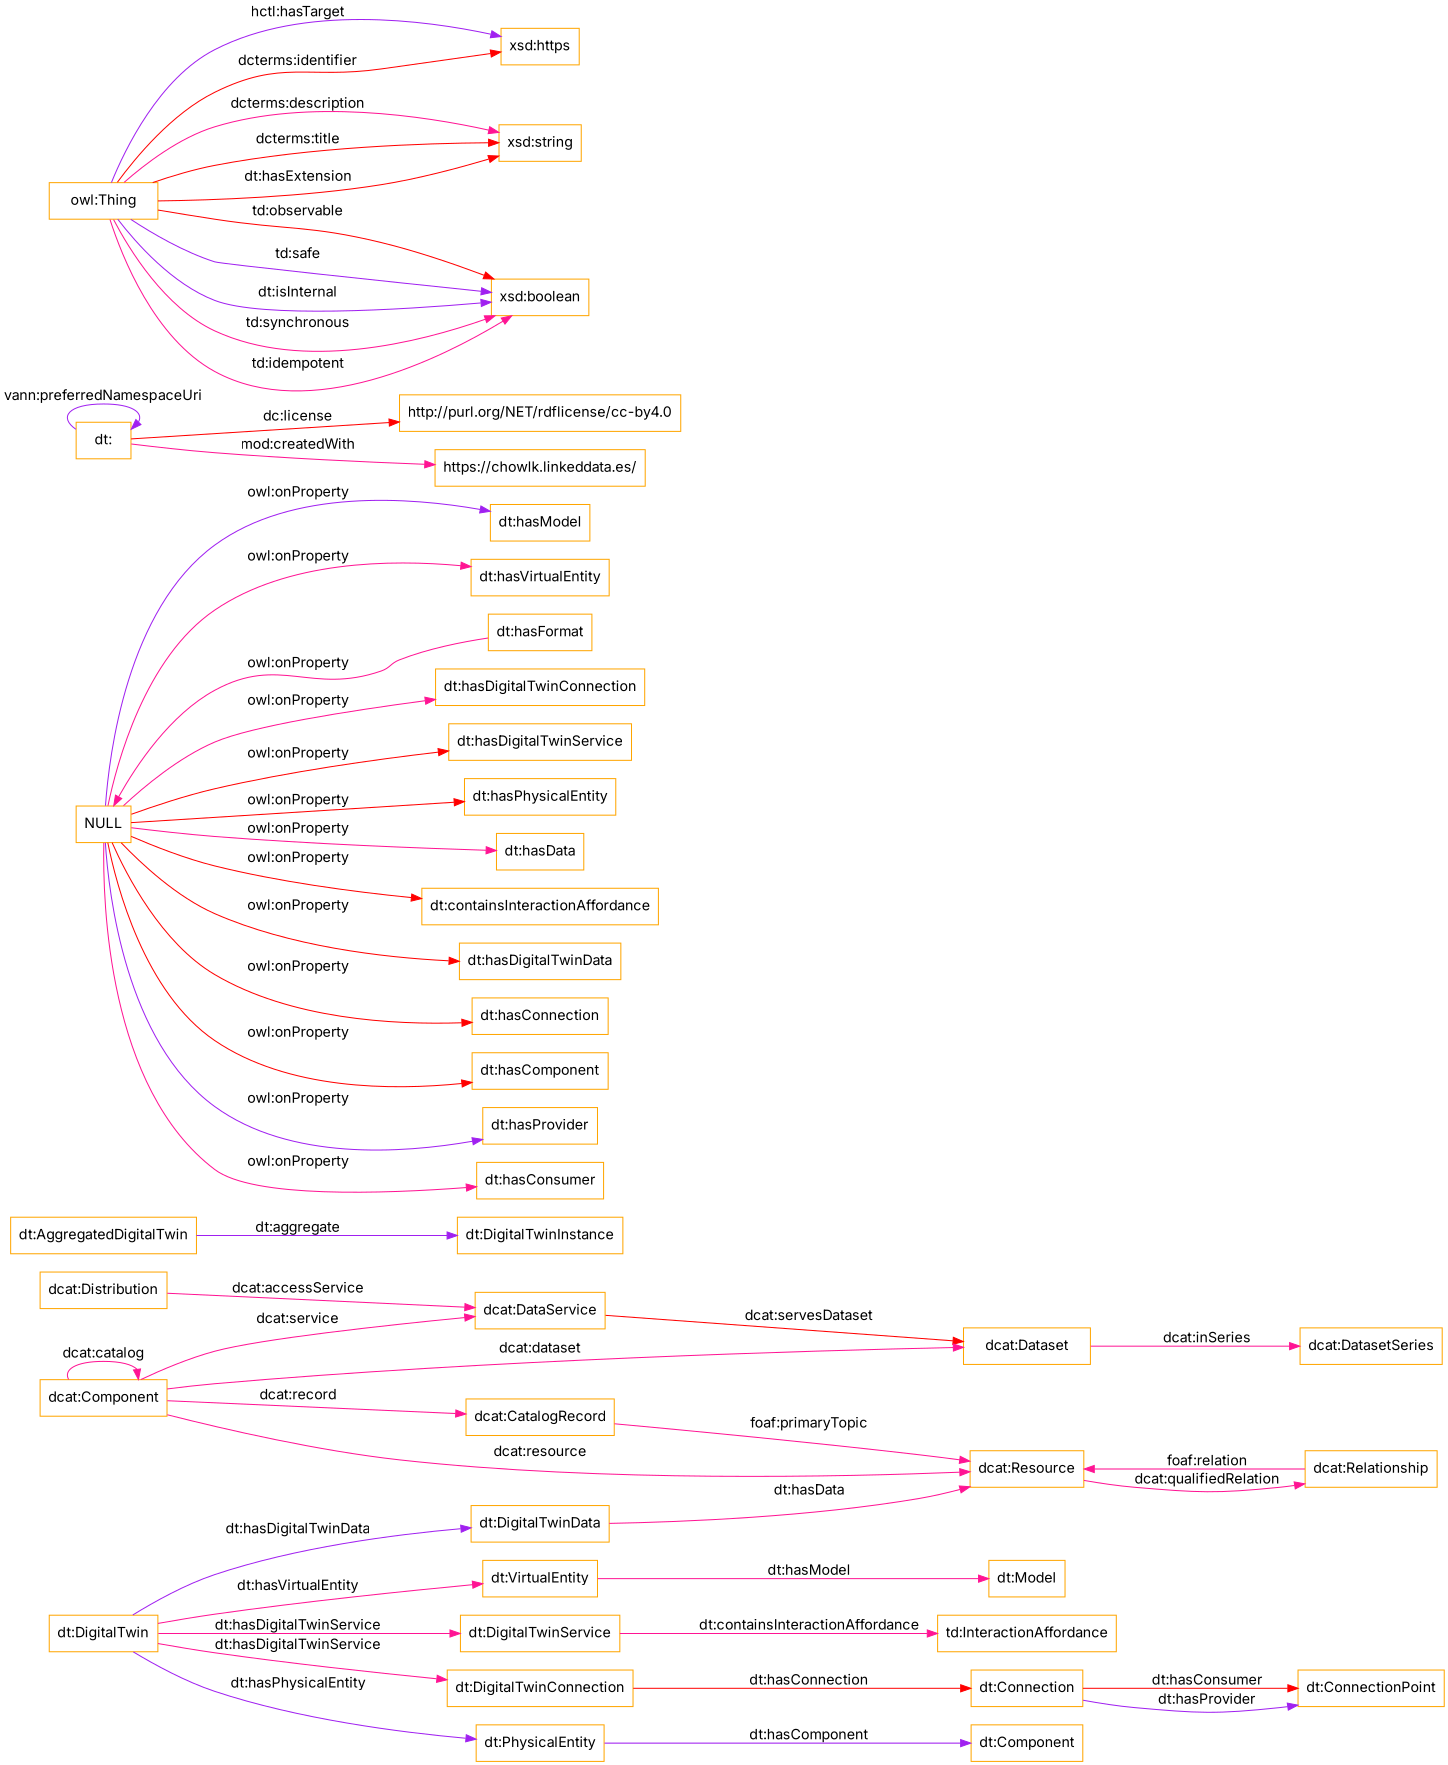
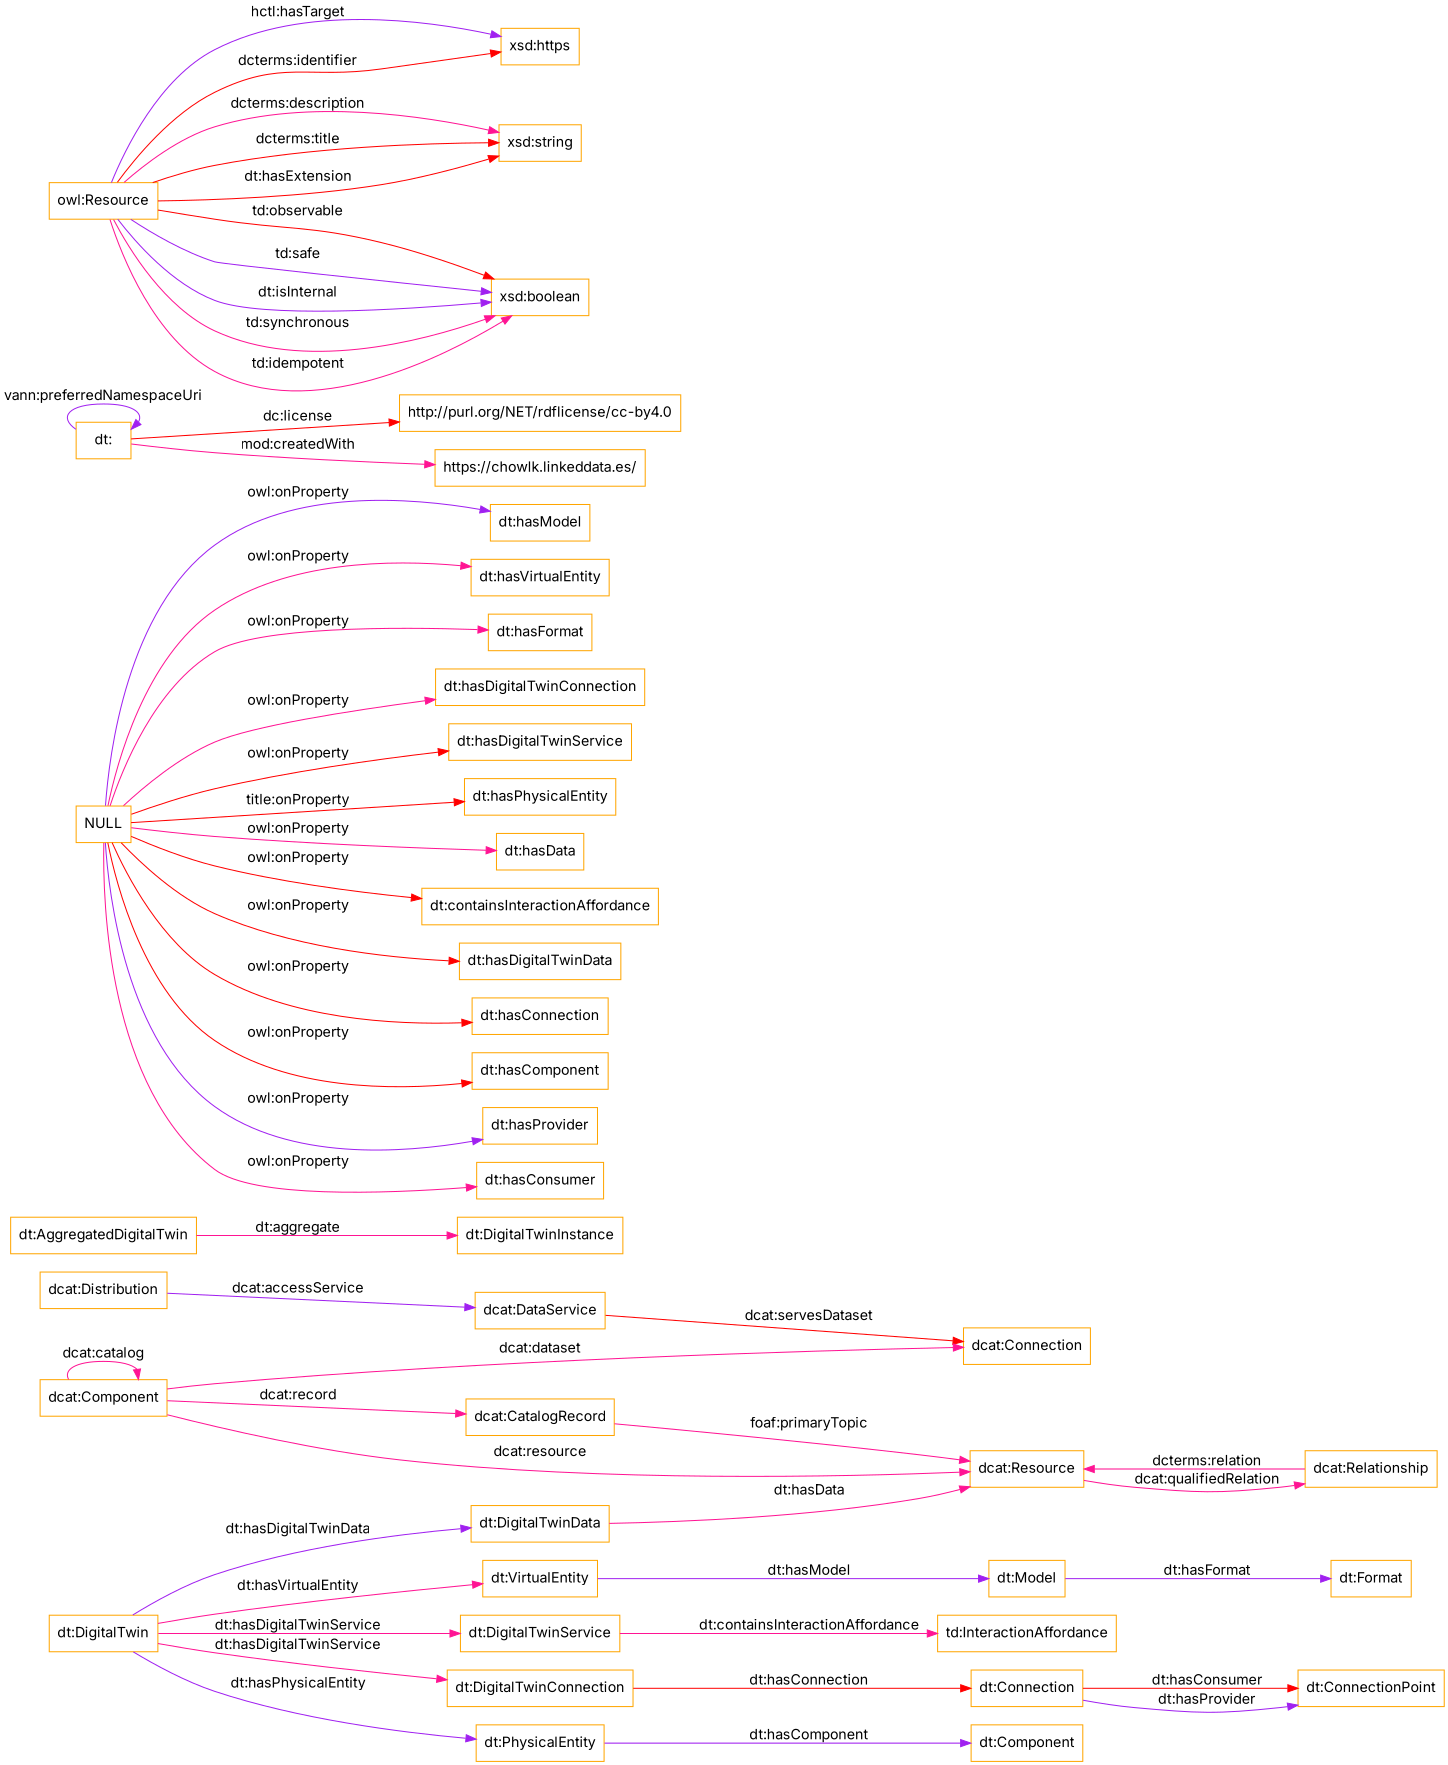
(104, 201) -> (104, 201)
(281, 675) -> (251, 640)
(298, 800) -> (298, 800)
(322, 1235) -> (322, 1235)
(316, 1300) -> (316, 1300)
(300, 1336) -> none
(1027, 1346) -> (1027, 1346)
(1371, 1346) -> none
(1207, 1461) -> (1207, 1461)
(788, 1579) -> (788, 1579)
none -> (1371, 1579)
